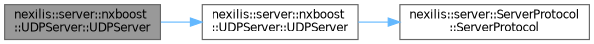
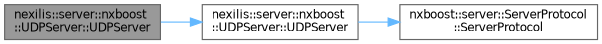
(495, 22) -> (499, 22)
